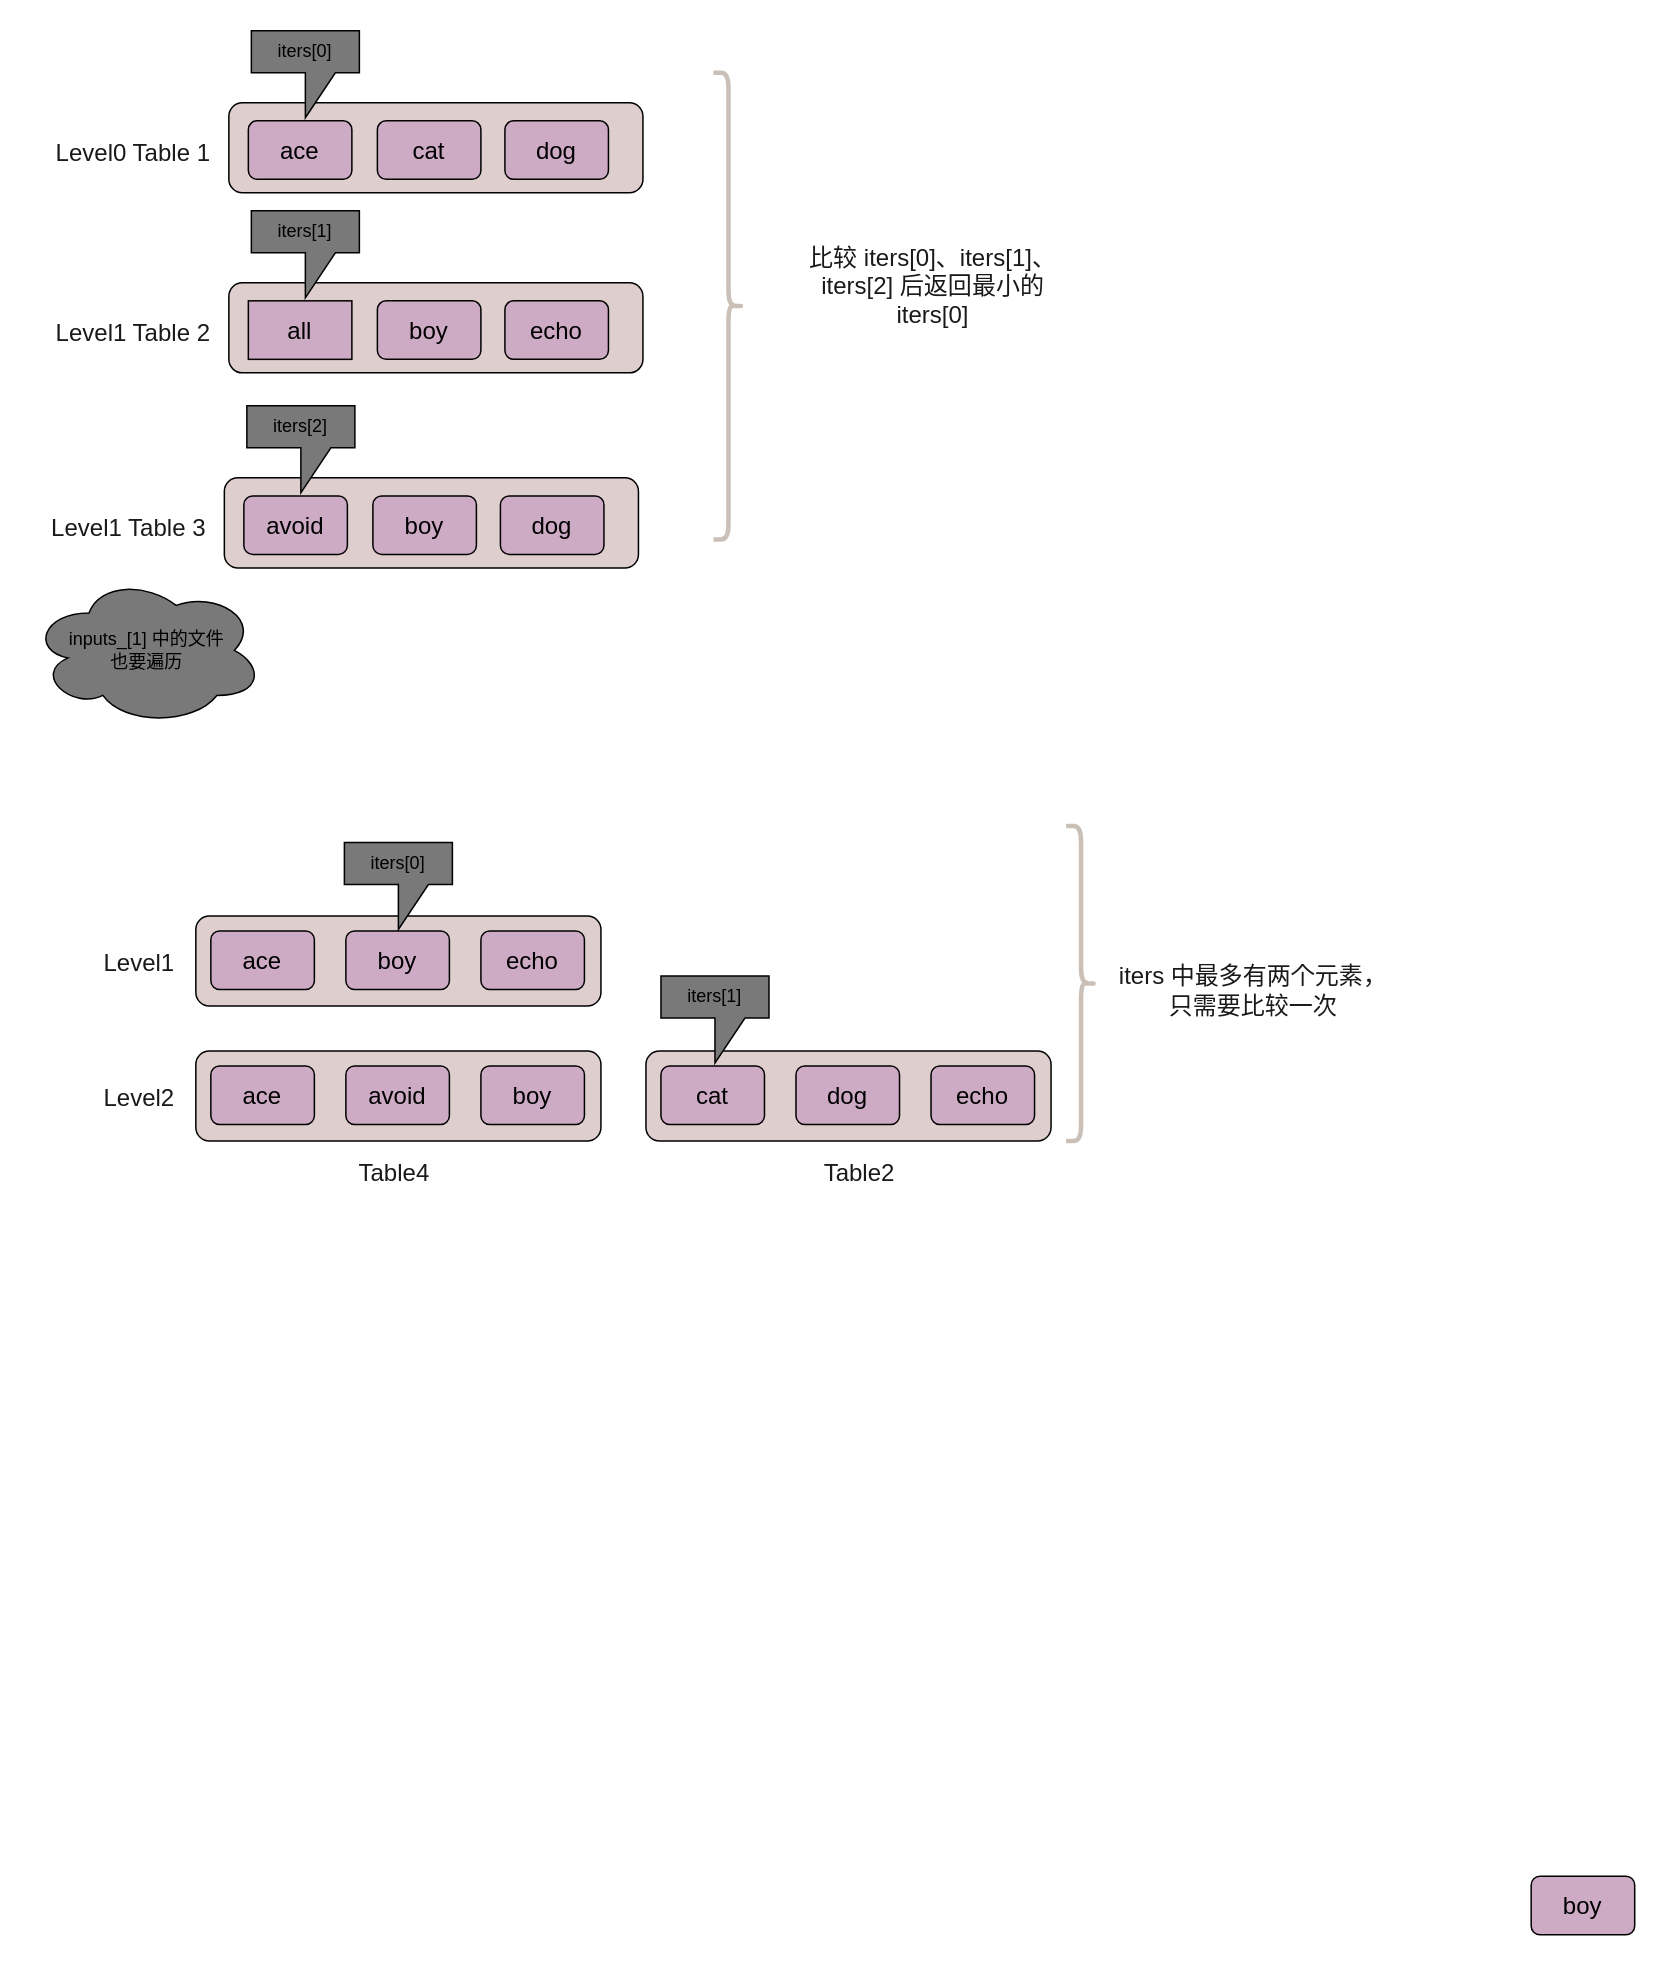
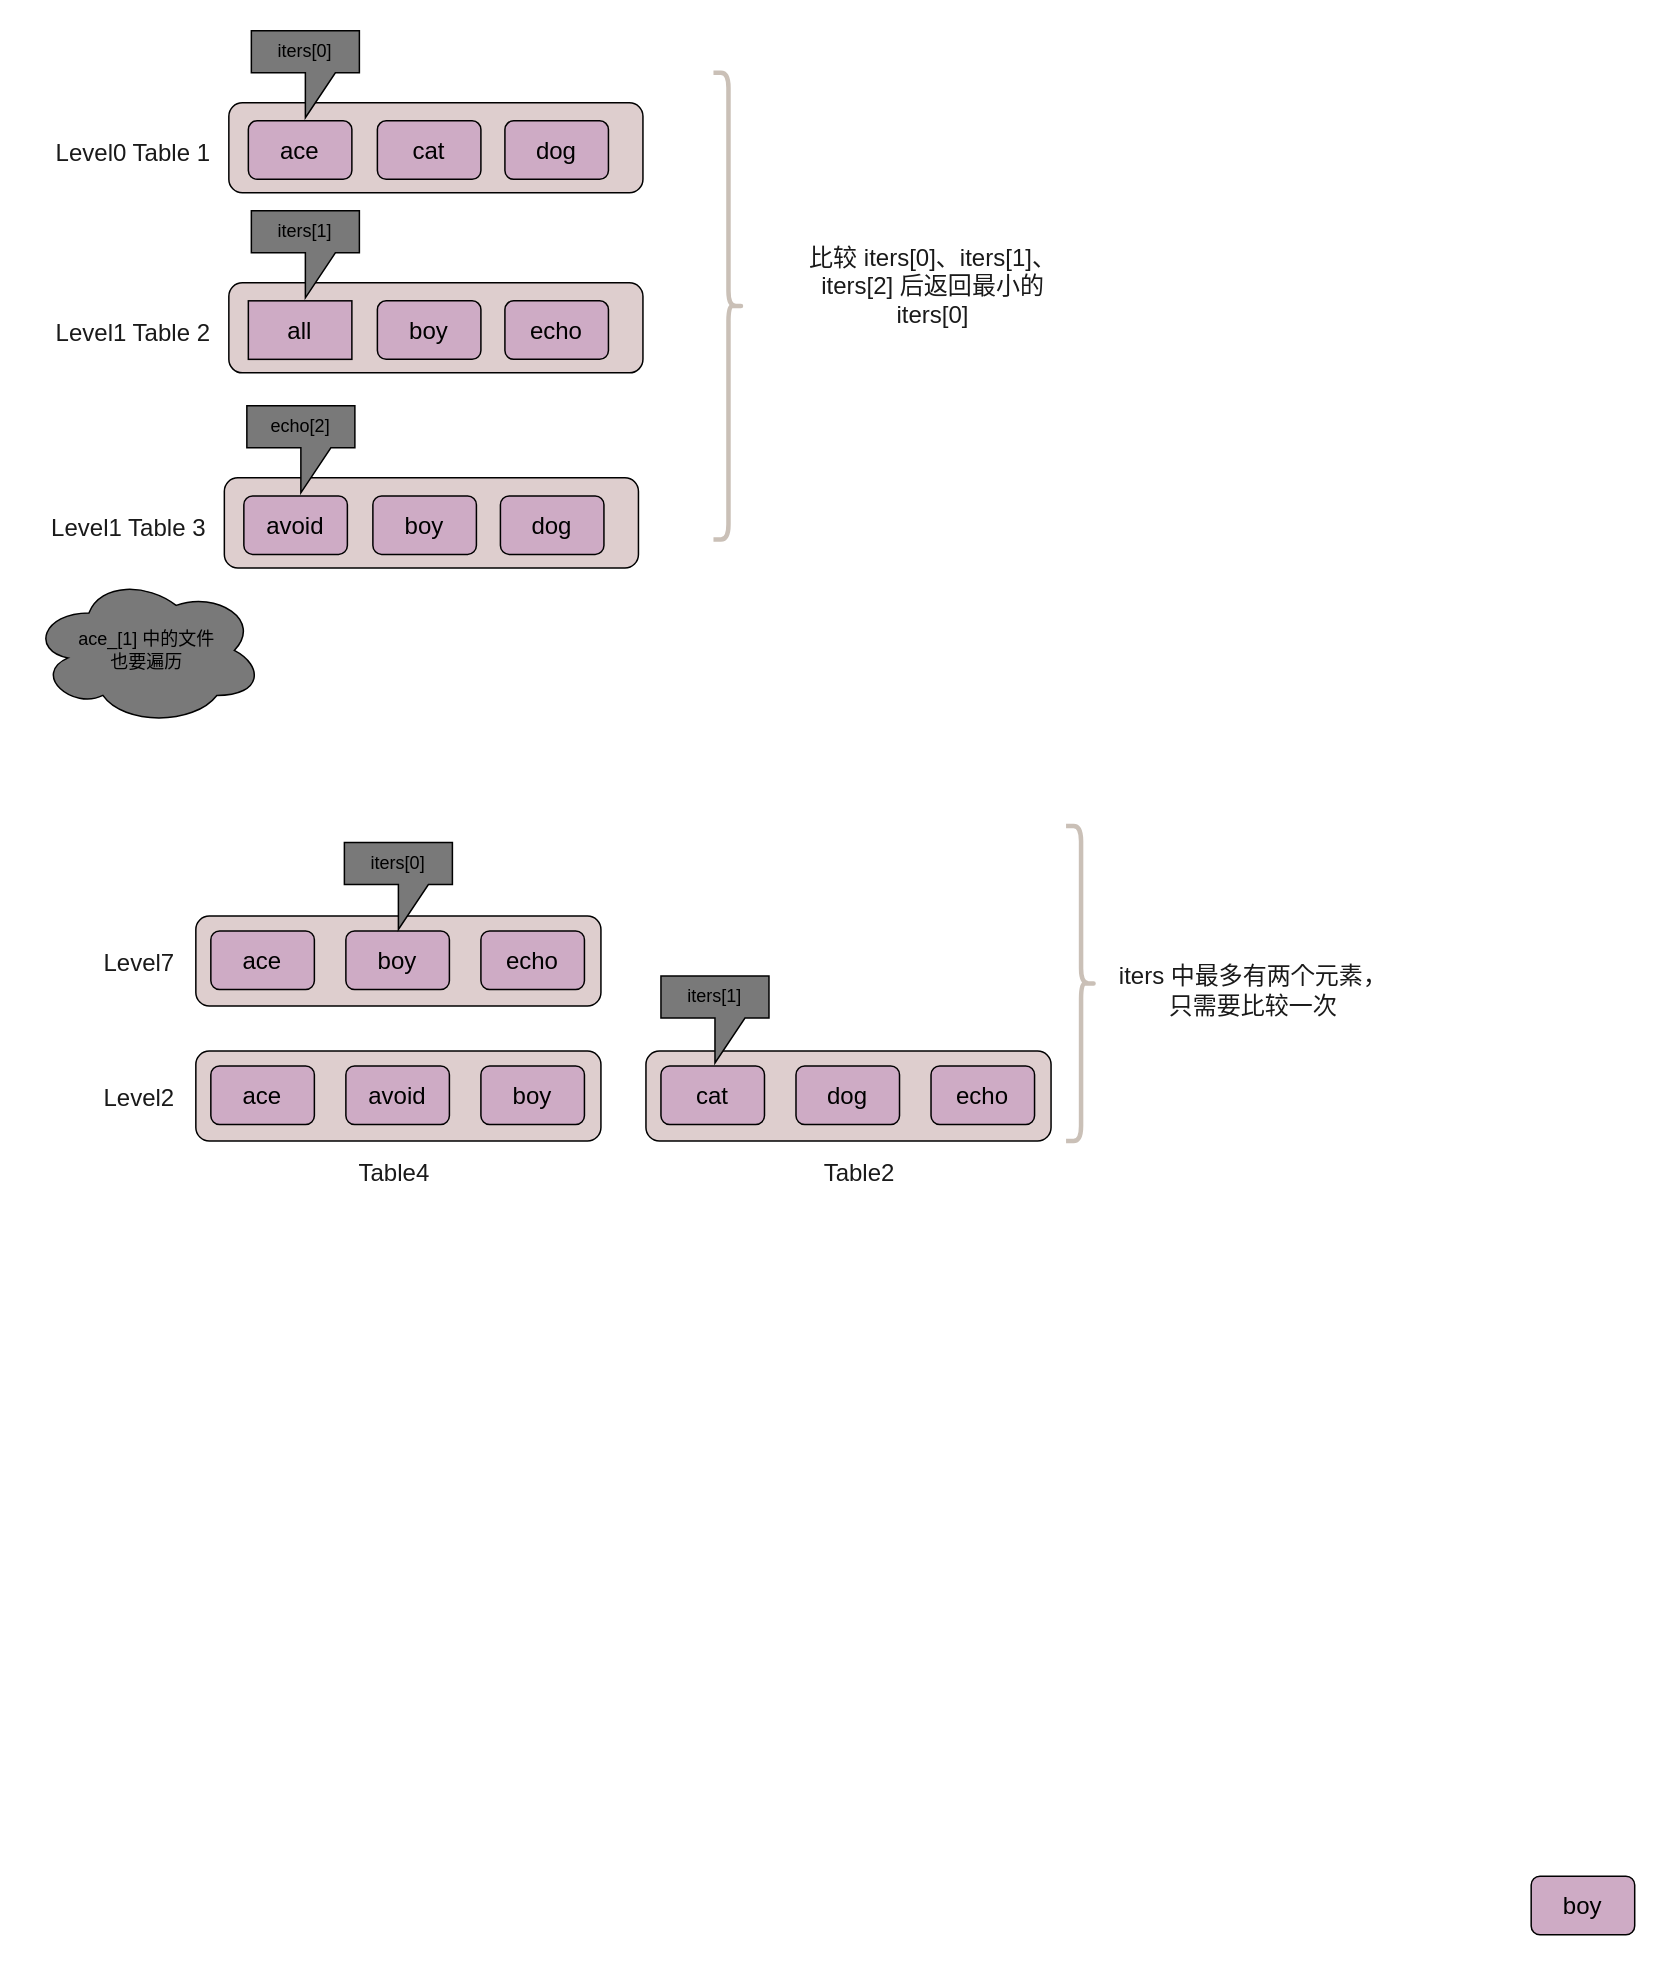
(301, 427) -> (301, 427)
(147, 650) -> (147, 650)
(140, 962) -> (140, 962)
